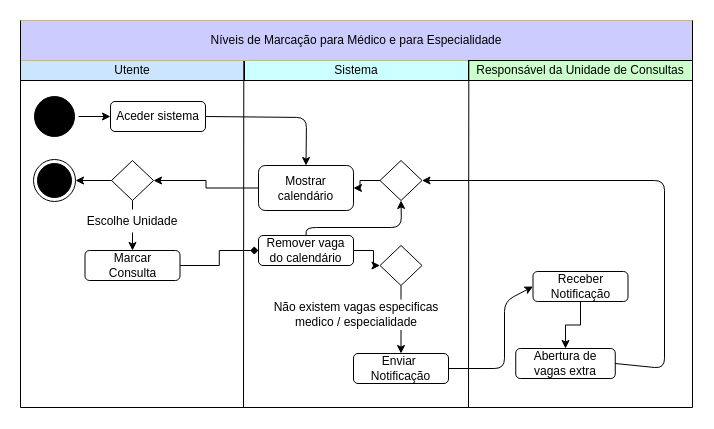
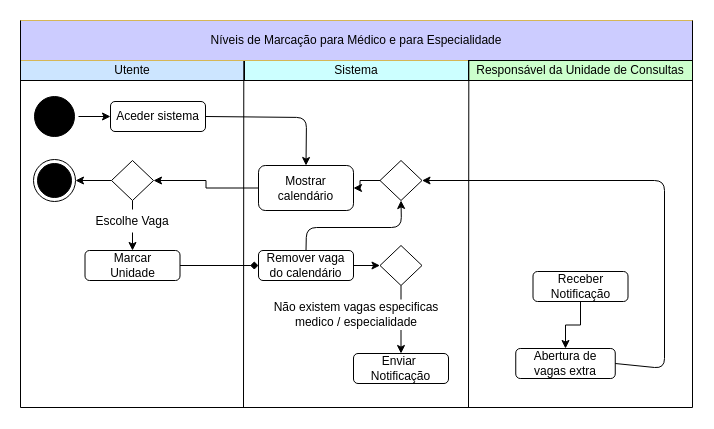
(133, 222) -> (133, 222)
(306, 251) -> (306, 266)
(133, 266) -> (133, 266)
(505, 351) -> none
